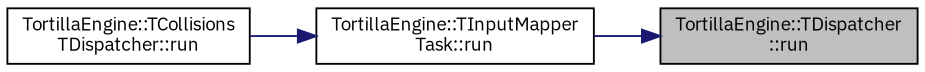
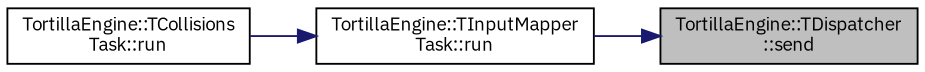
(129, 36) -> (129, 36)
(789, 36) -> (789, 36)
